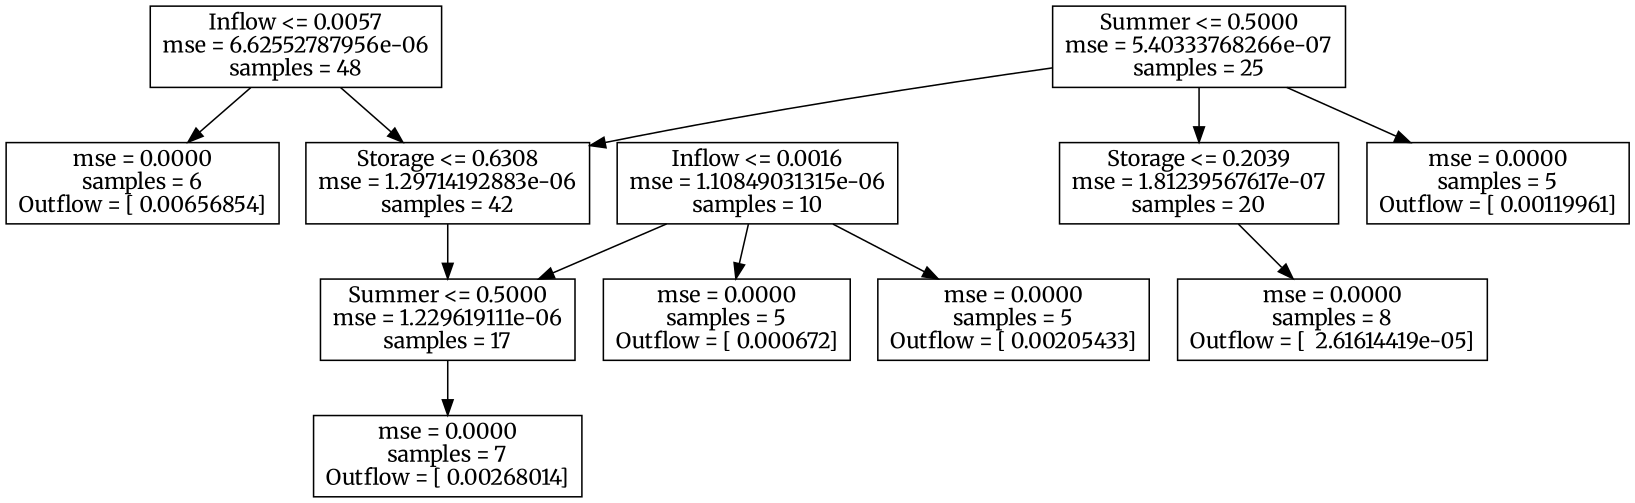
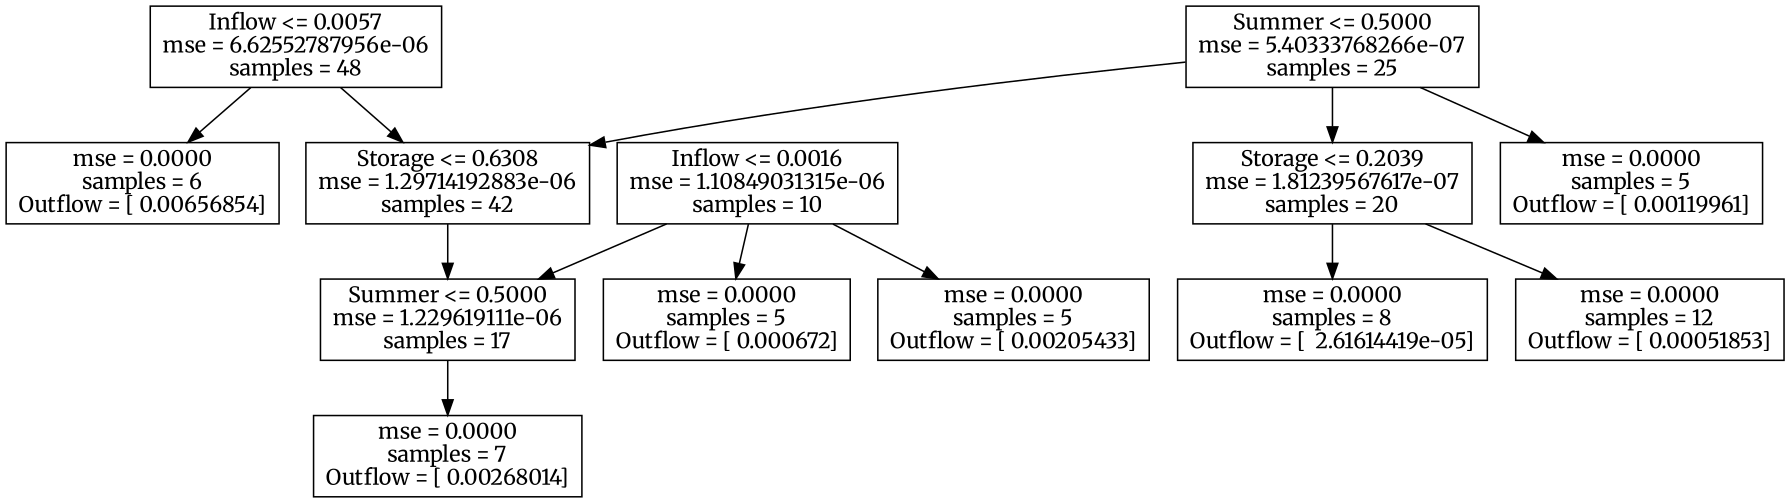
none -> (1650, 320)
